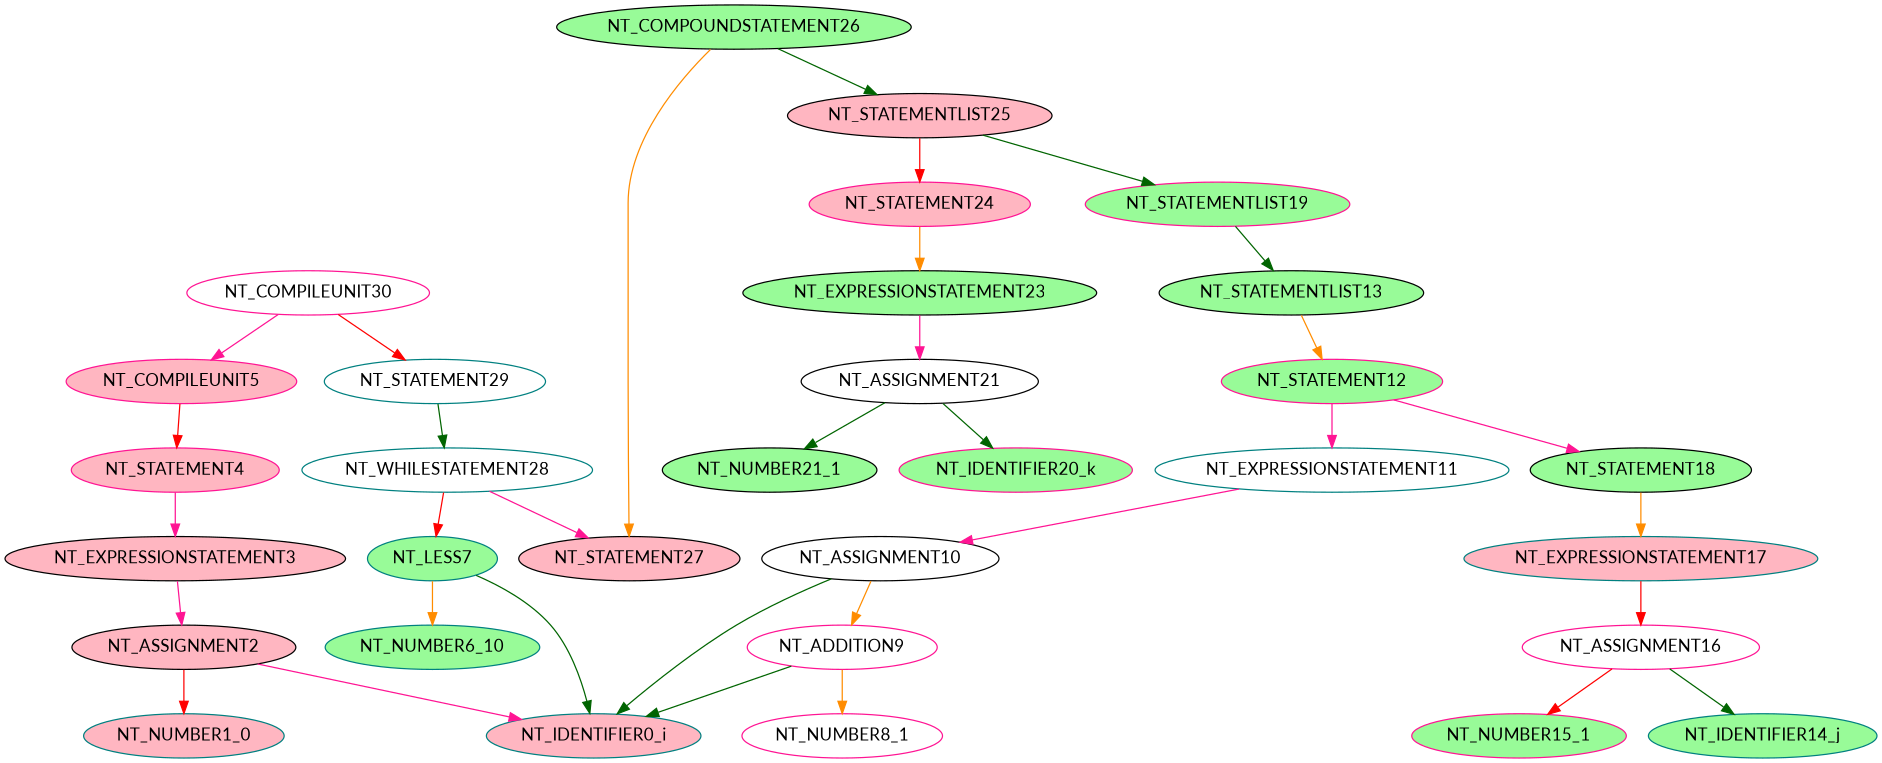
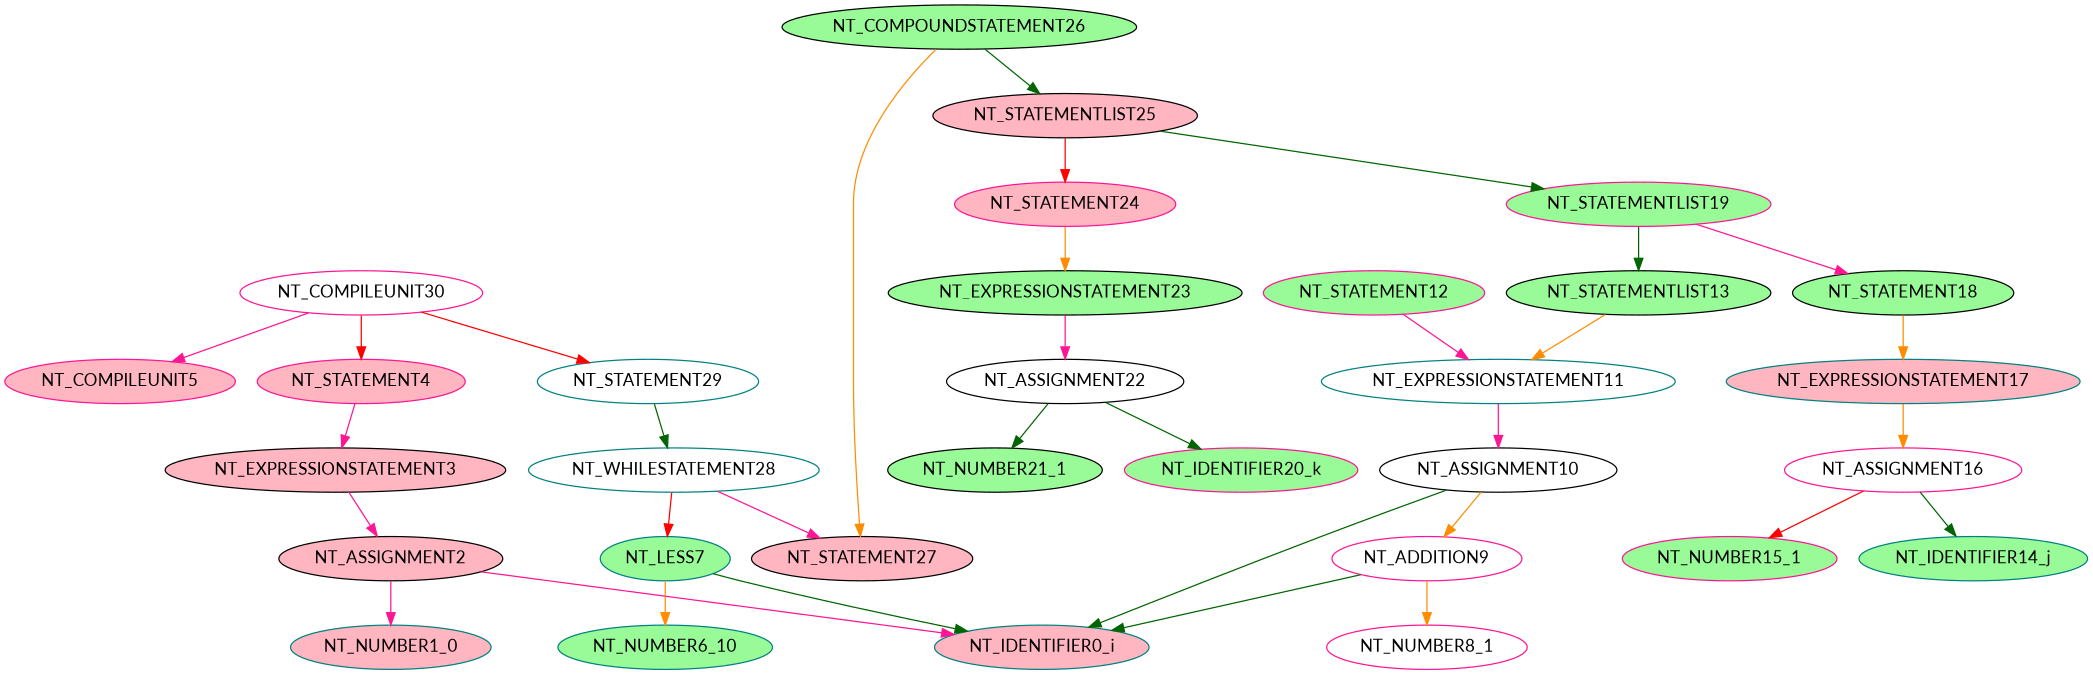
(1309, 332) -> (1574, 334)
(920, 381) -> (1065, 381)
(179, 420) -> (361, 331)
(1480, 424) -> (1766, 247)
(1641, 597) -> (1903, 420)
(184, 686) -> (391, 597)
